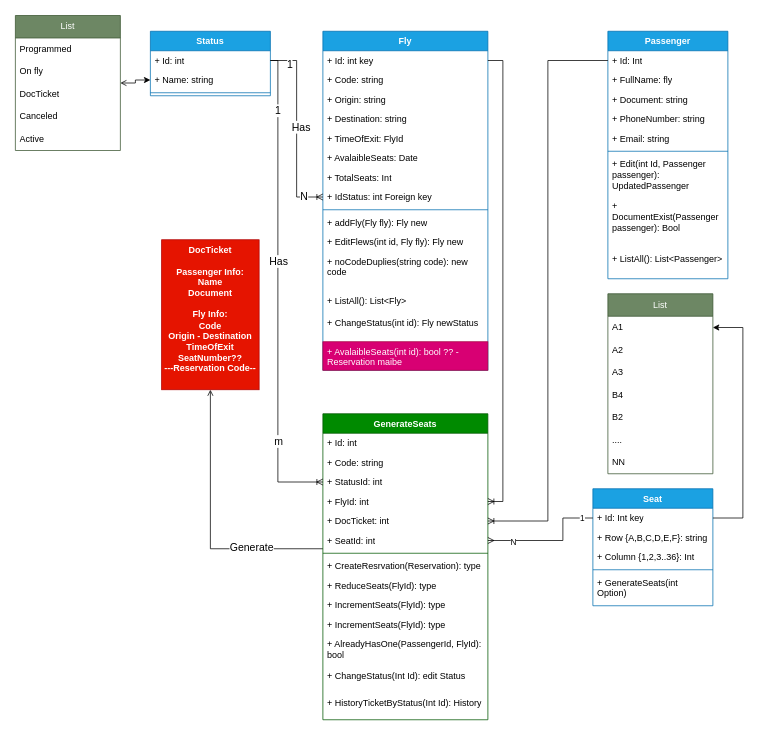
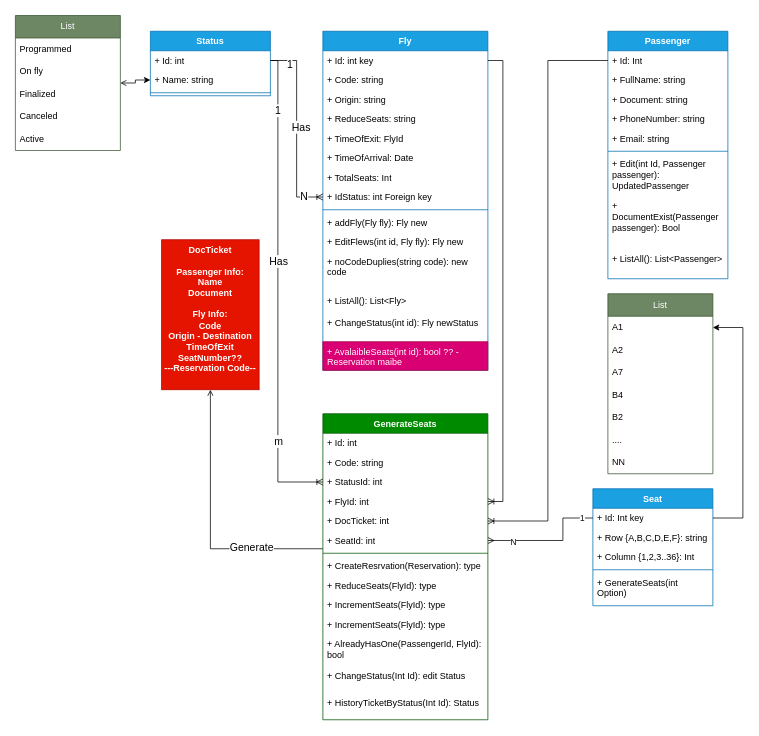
(643, 81) -> (651, 81)
(41, 94) -> (39, 94)
(373, 120) -> (376, 120)
(376, 159) -> (373, 159)
(617, 372) -> (617, 372)
(406, 709) -> (406, 709)
